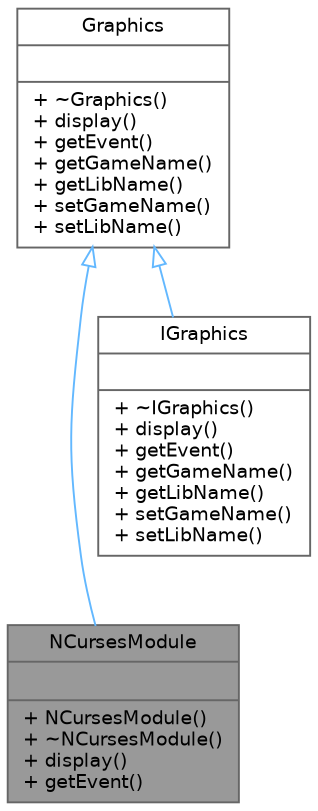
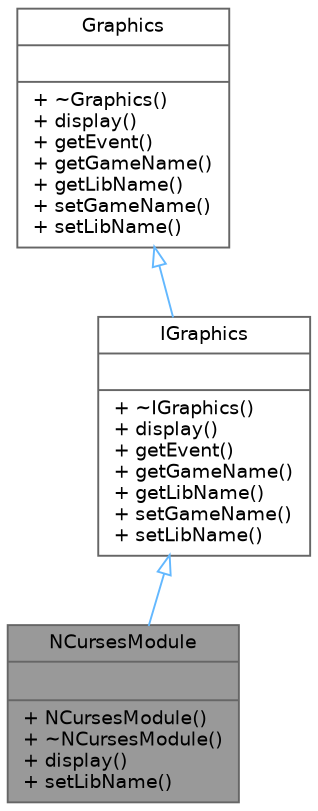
(71, 447) -> (156, 600)
(84, 782) -> (98, 782)
